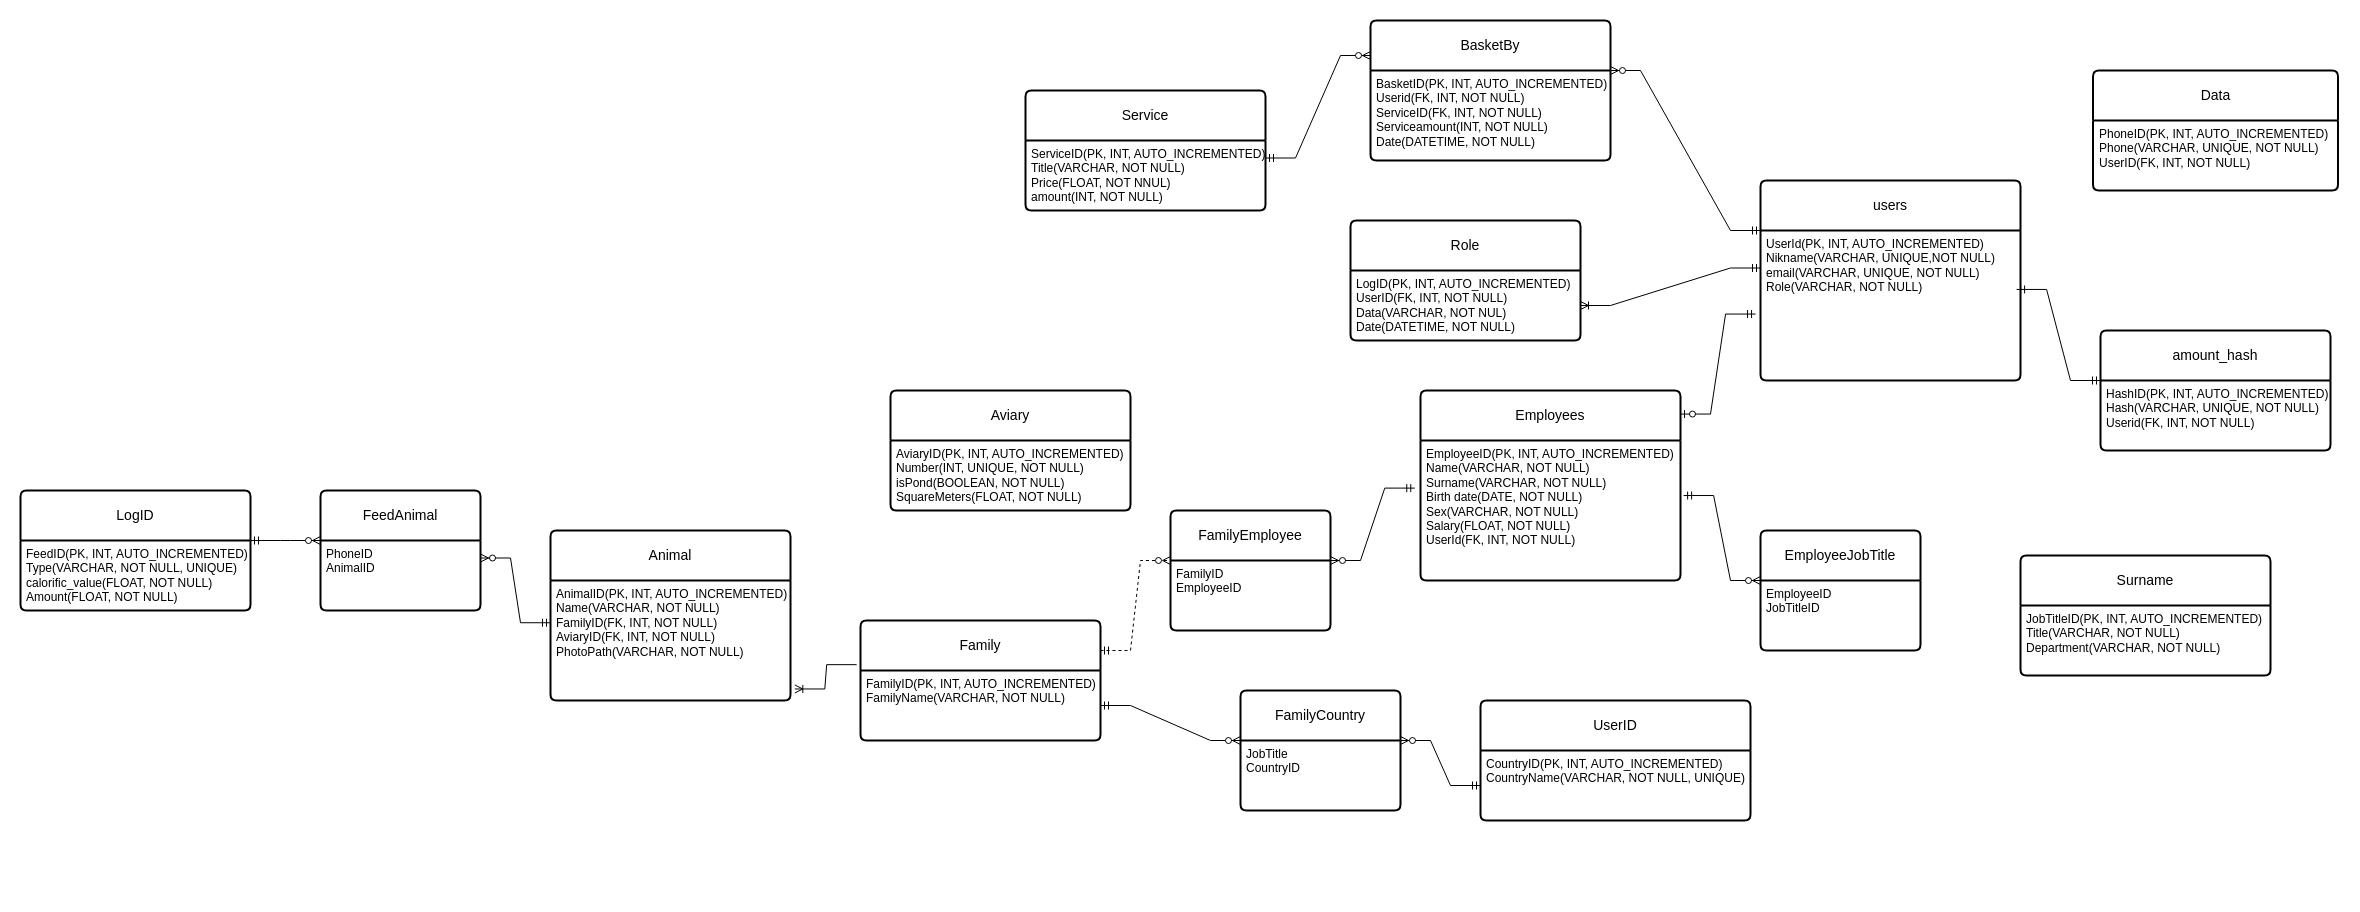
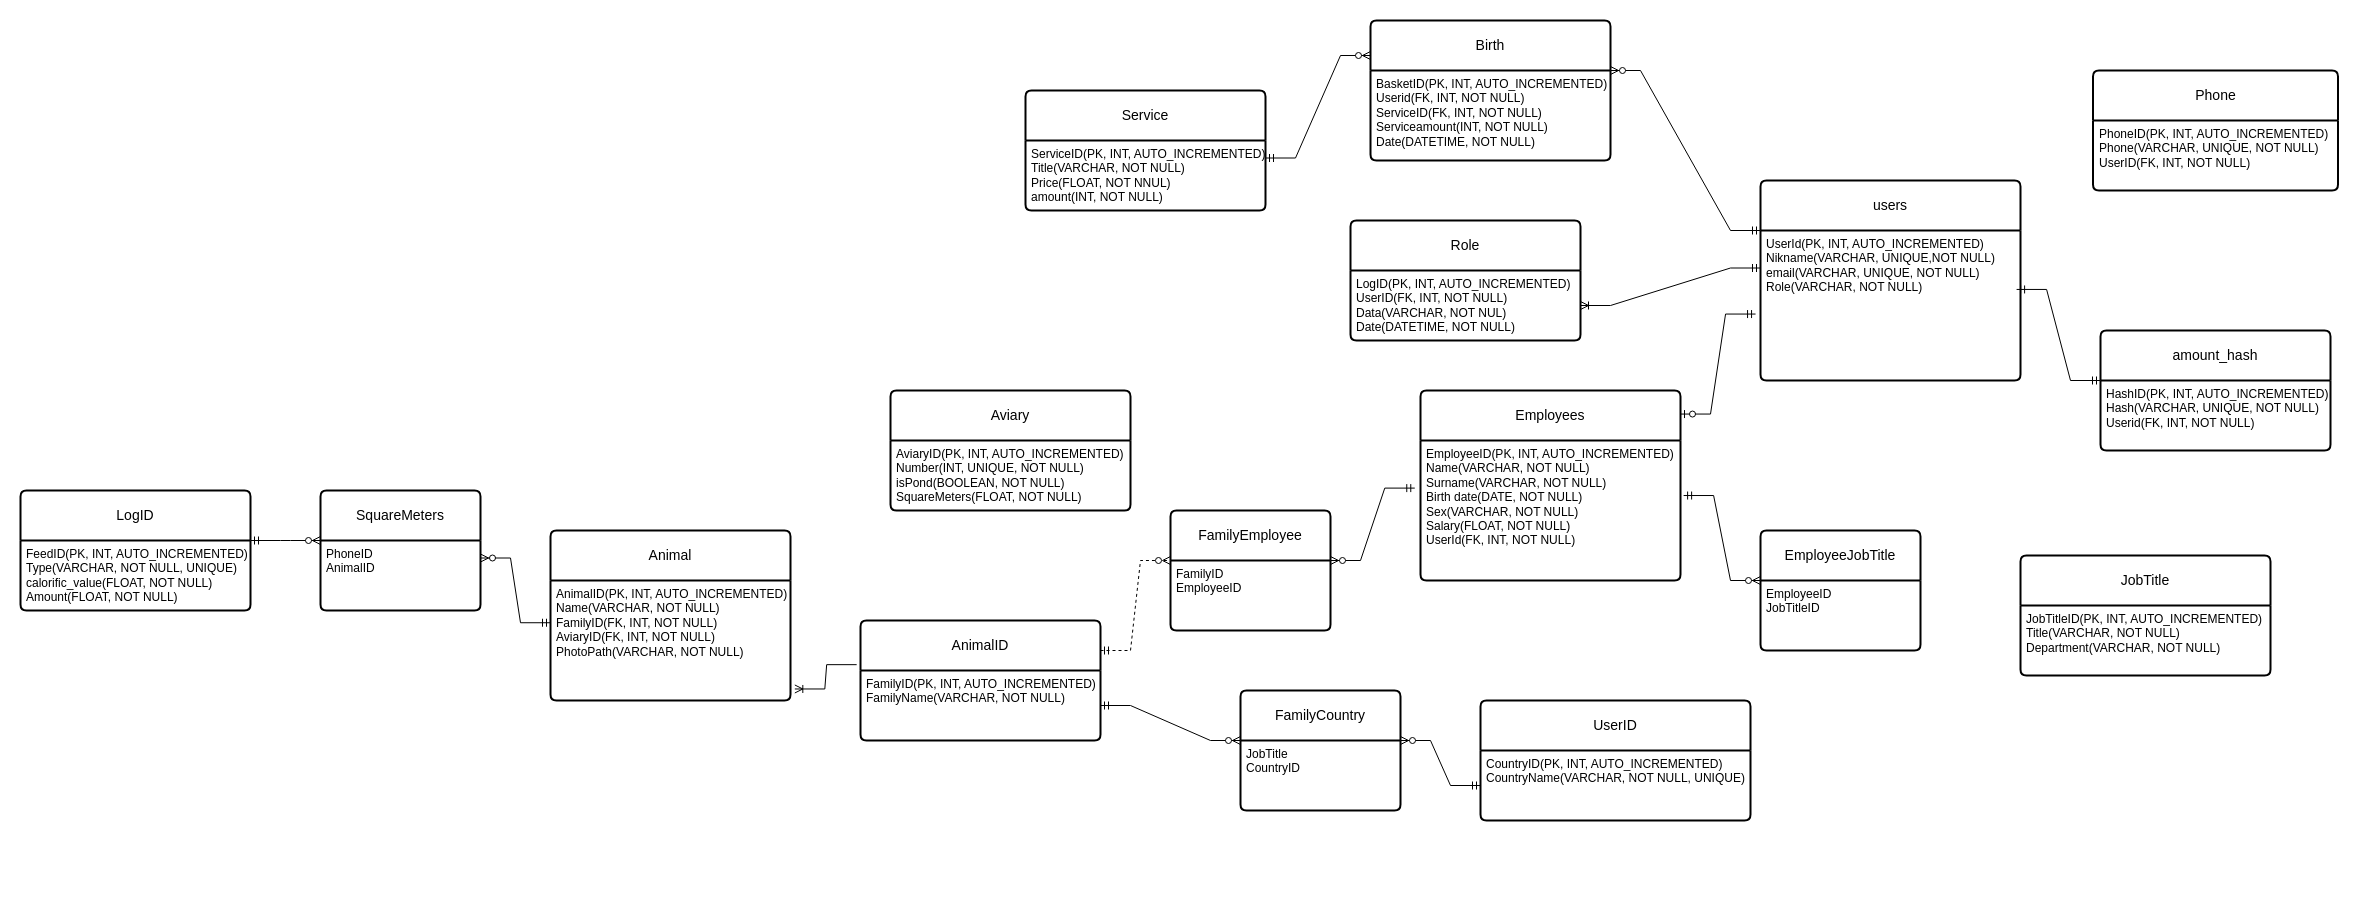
(1491, 46) -> (1491, 46)
(2216, 96) -> (2216, 96)
(401, 516) -> (401, 516)
(2146, 581) -> (2146, 581)
(981, 646) -> (981, 646)
